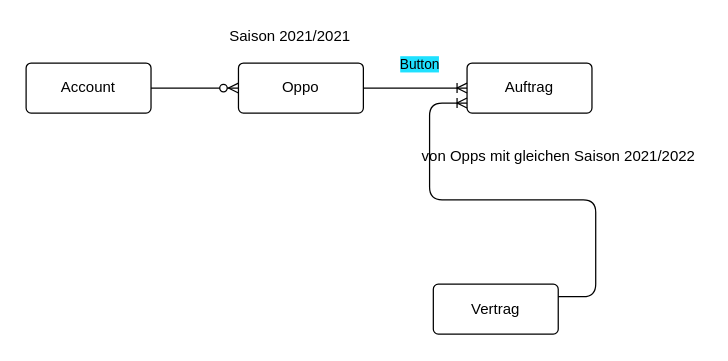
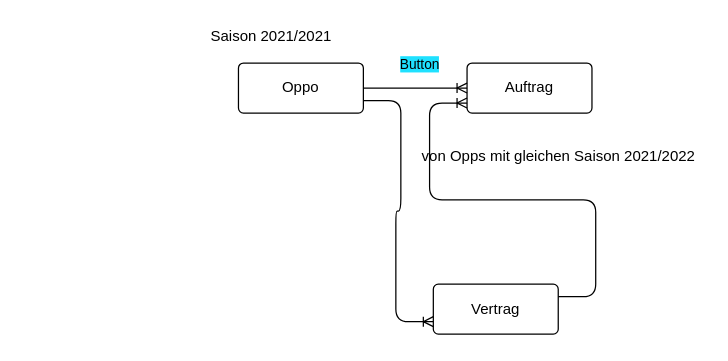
(289, 37) -> (270, 37)
(88, 88) -> none
(195, 88) -> none
none -> (398, 211)
